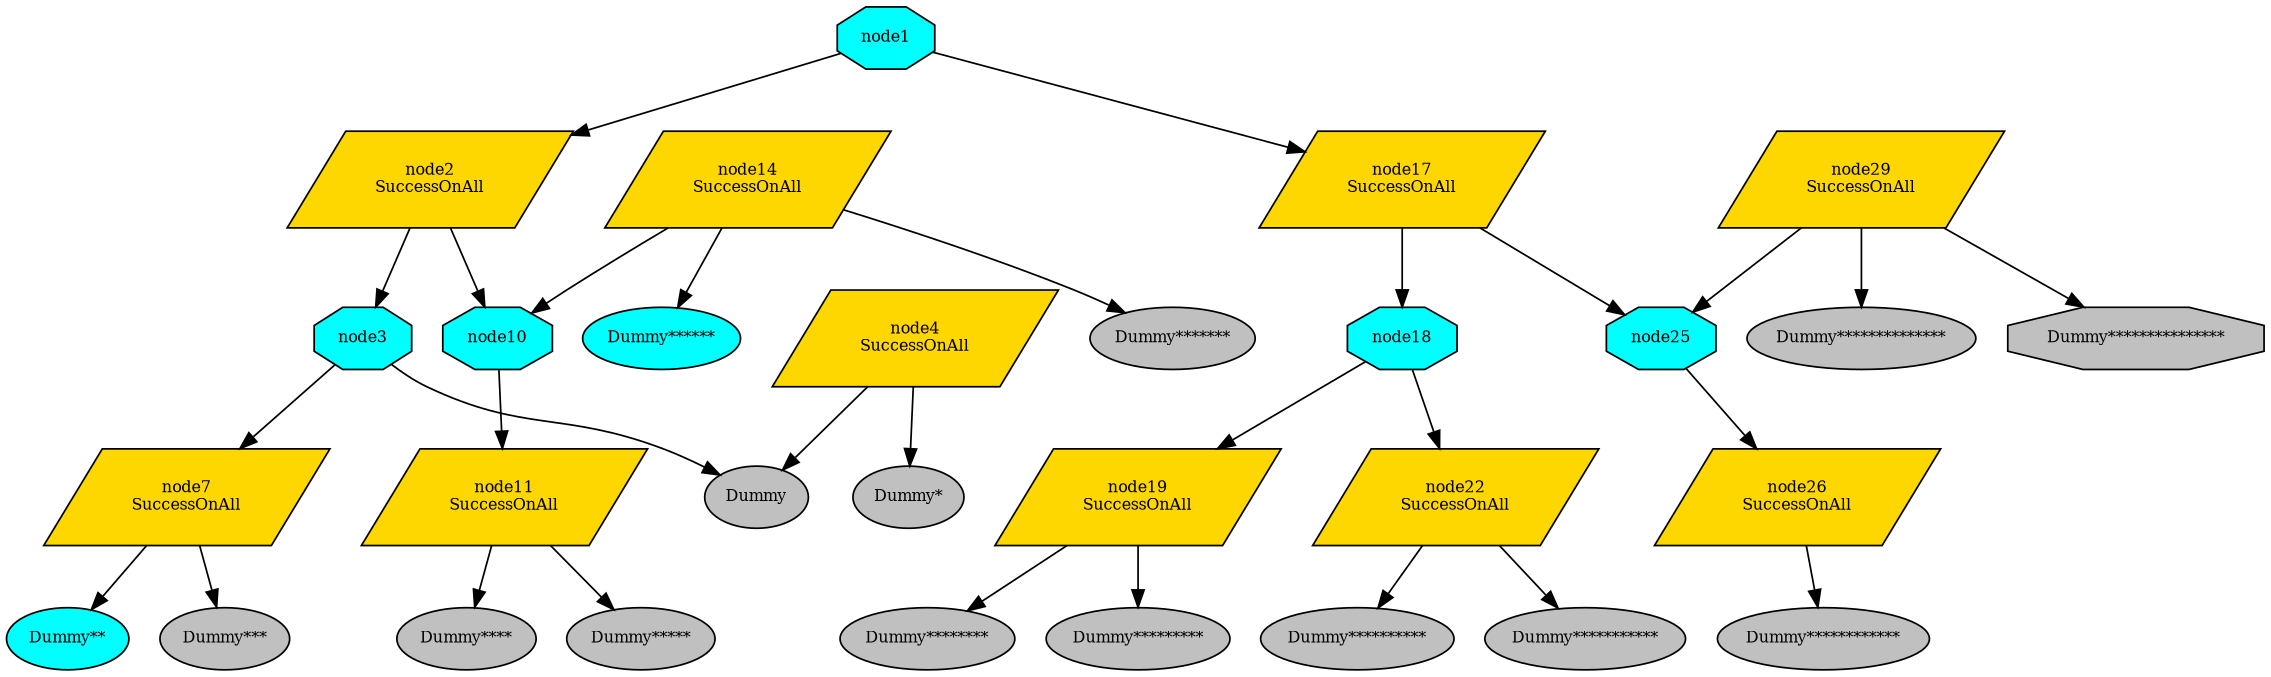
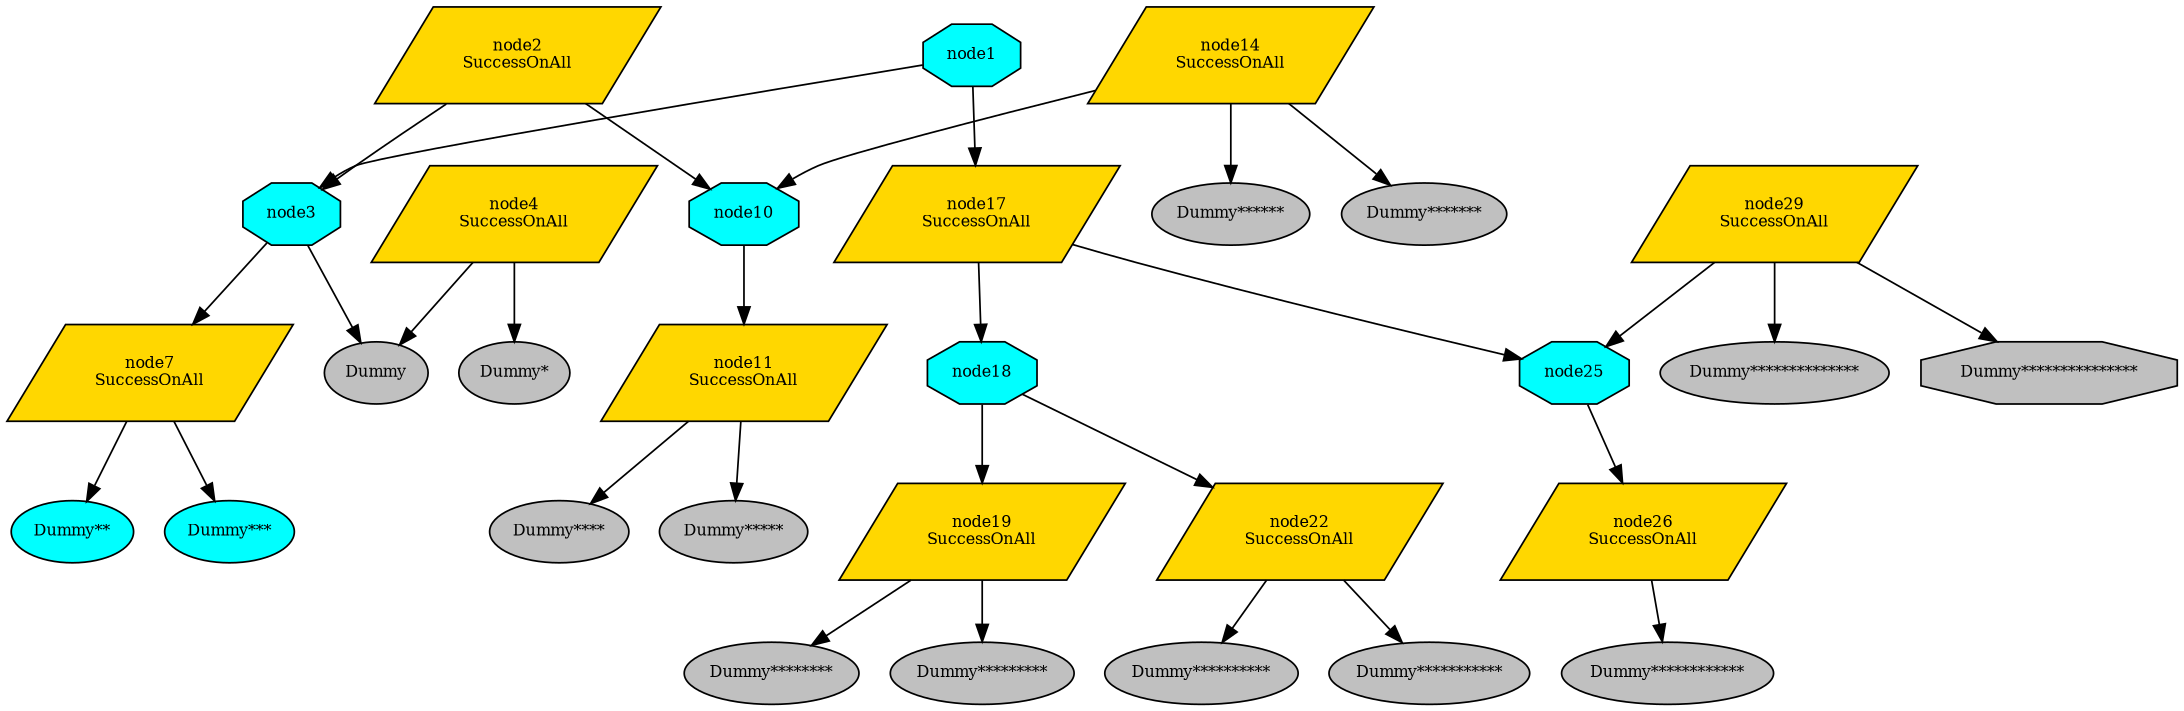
(714, 92) -> (627, 115)
(662, 338) -> (1231, 214)
(225, 639) -> (230, 532)
